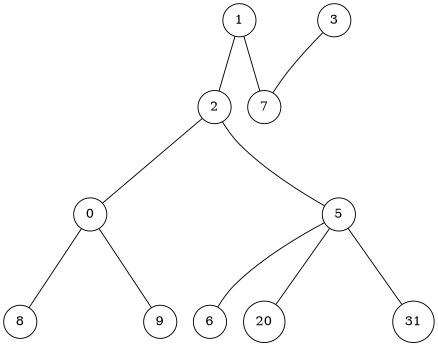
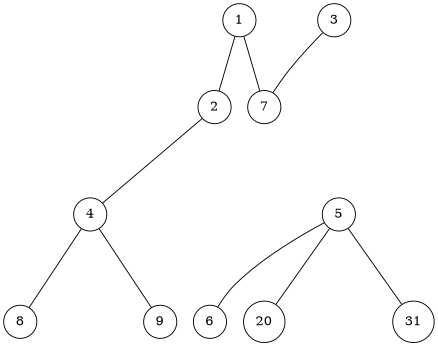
(269, 169) -> none
(90, 214) -> (90, 214)
